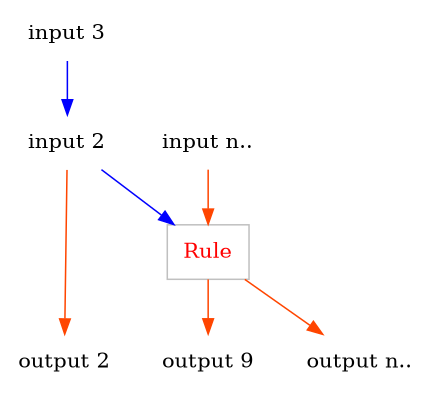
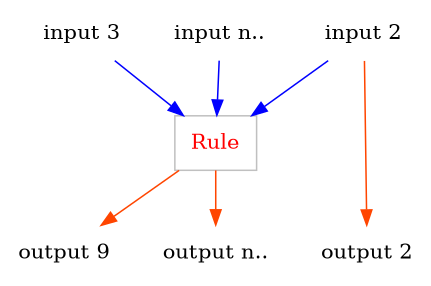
(67, 80) -> (143, 83)
(208, 189) -> (218, 80)
